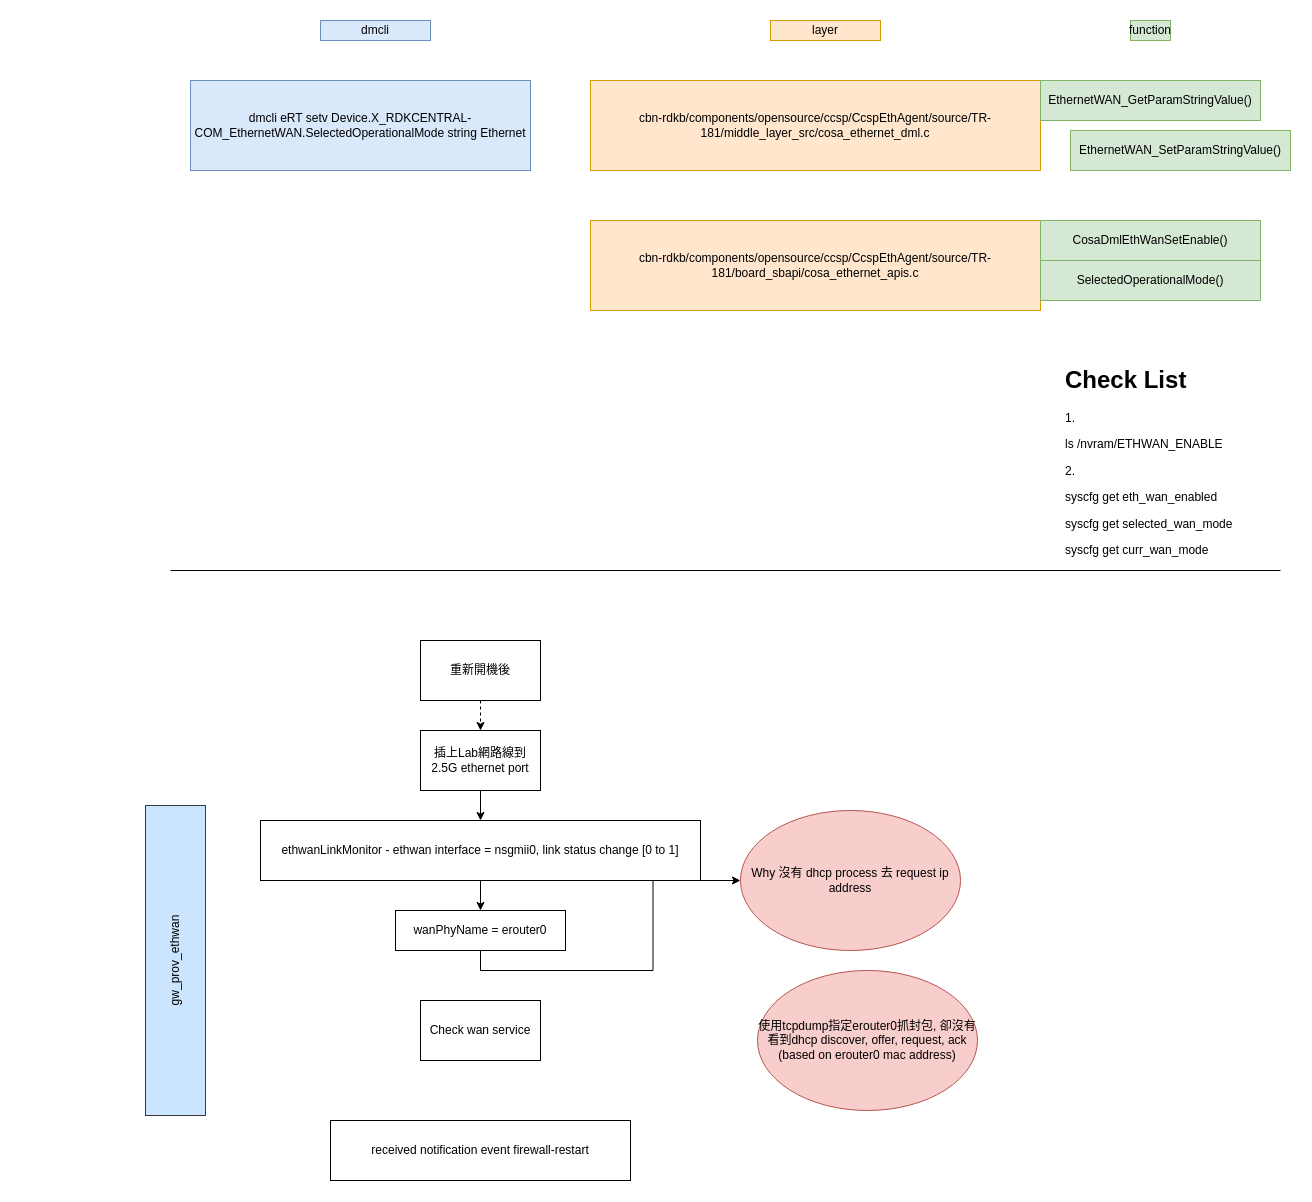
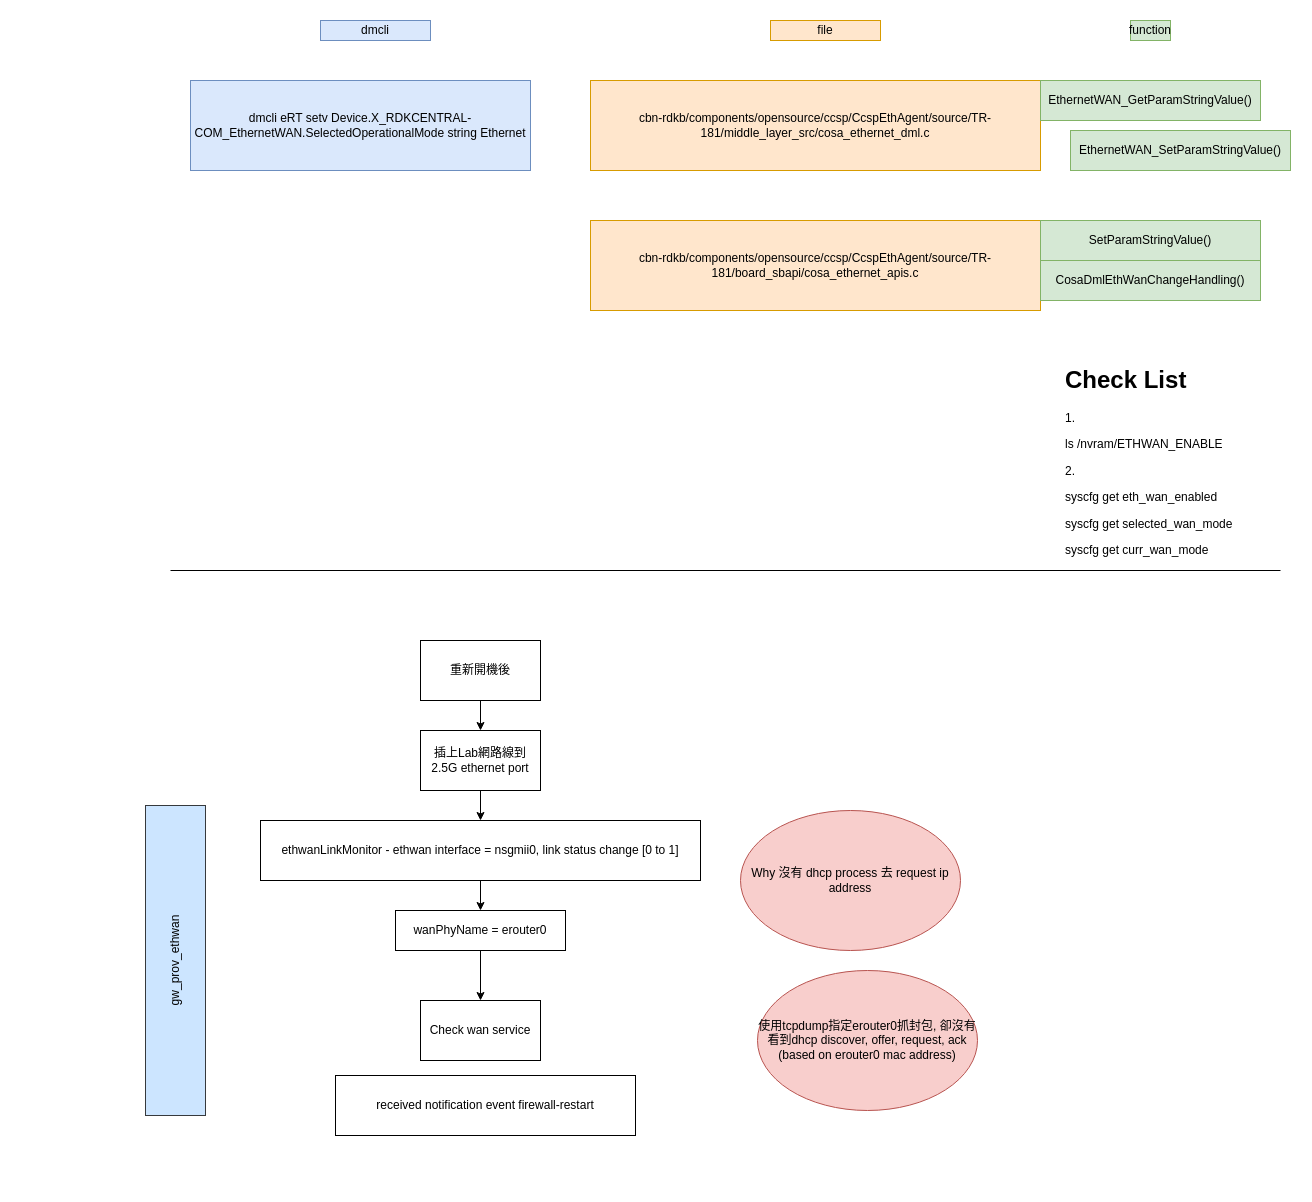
(826, 31) -> (826, 31)
(1151, 241) -> (1151, 241)
(1151, 281) -> (1151, 281)
(481, 713) -> (481, 713)
(611, 971) -> (481, 981)
(481, 1151) -> (486, 1106)
